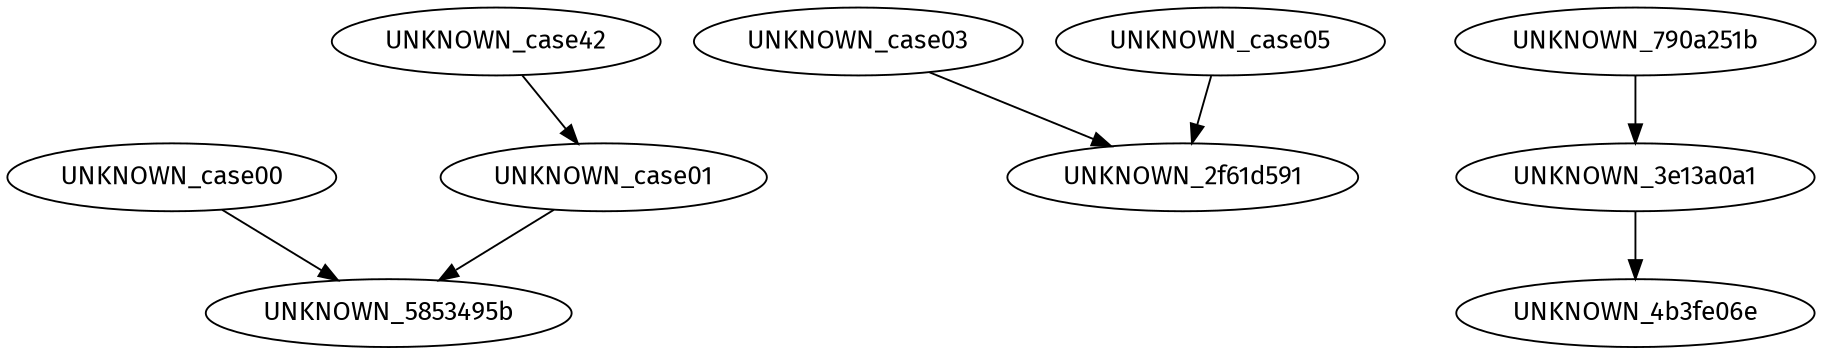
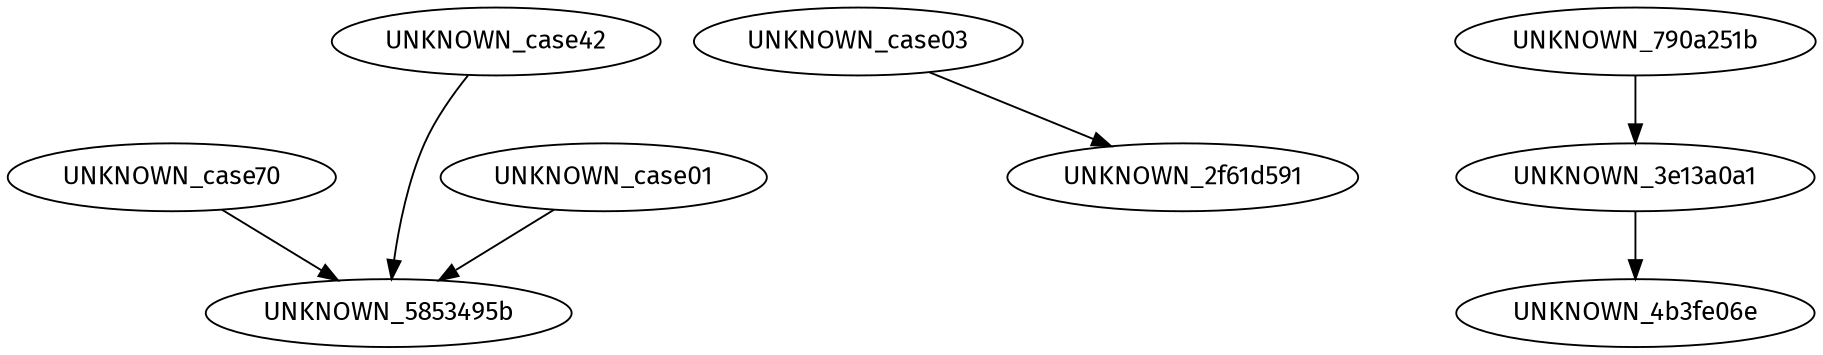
(1220, 41) -> none
(544, 102) -> (417, 162)
(172, 177) -> (172, 177)
